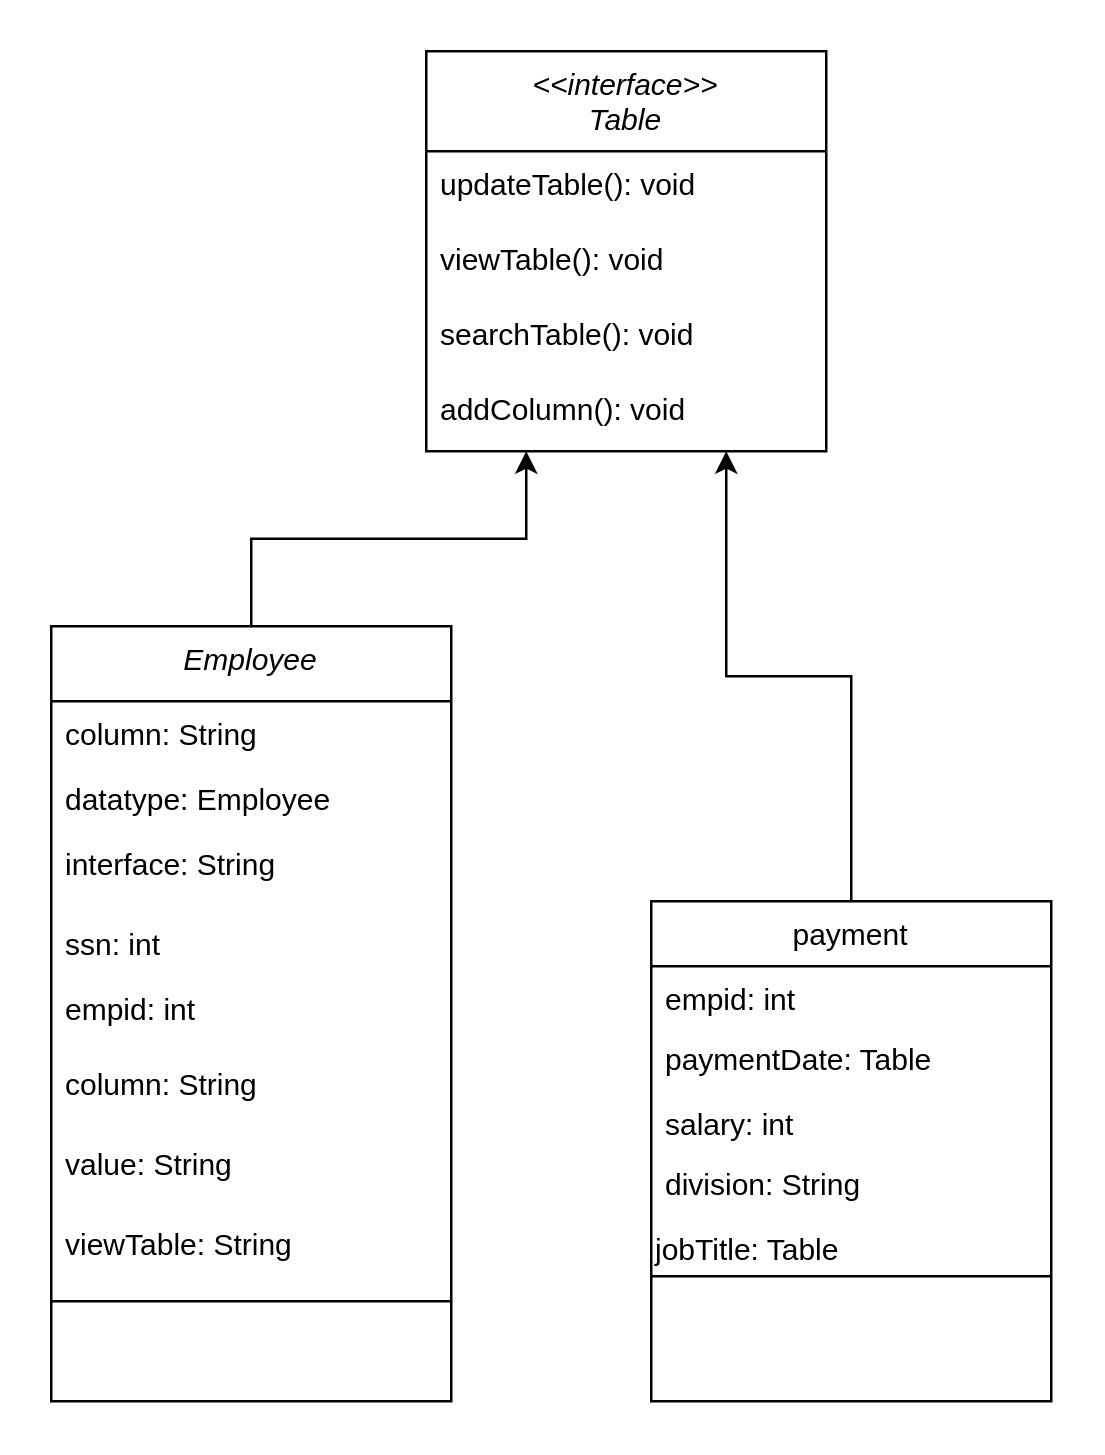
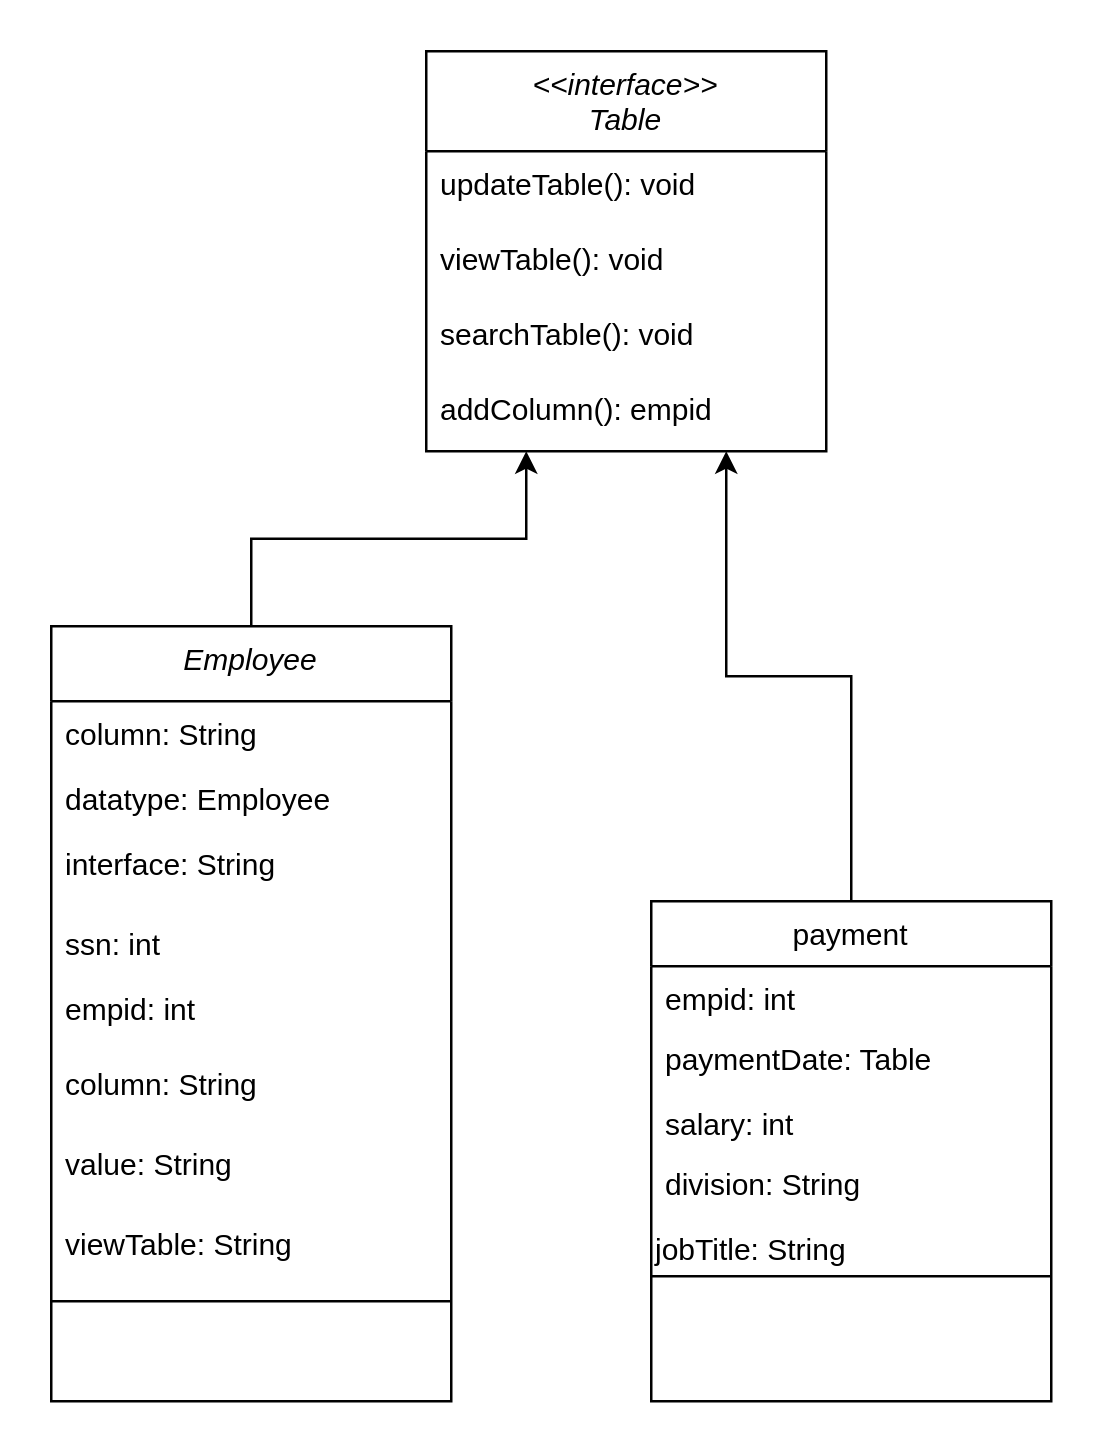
(567, 410) -> (576, 410)
(763, 1252) -> (771, 1252)
